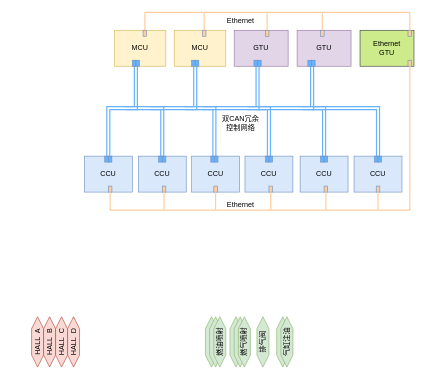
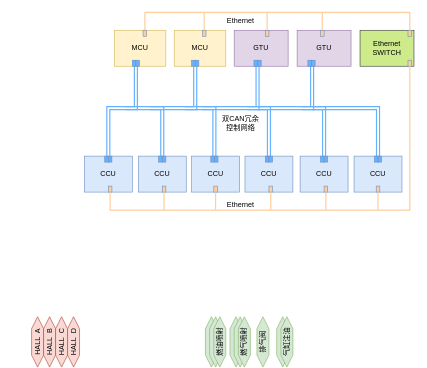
(387, 48) -> (387, 48)
